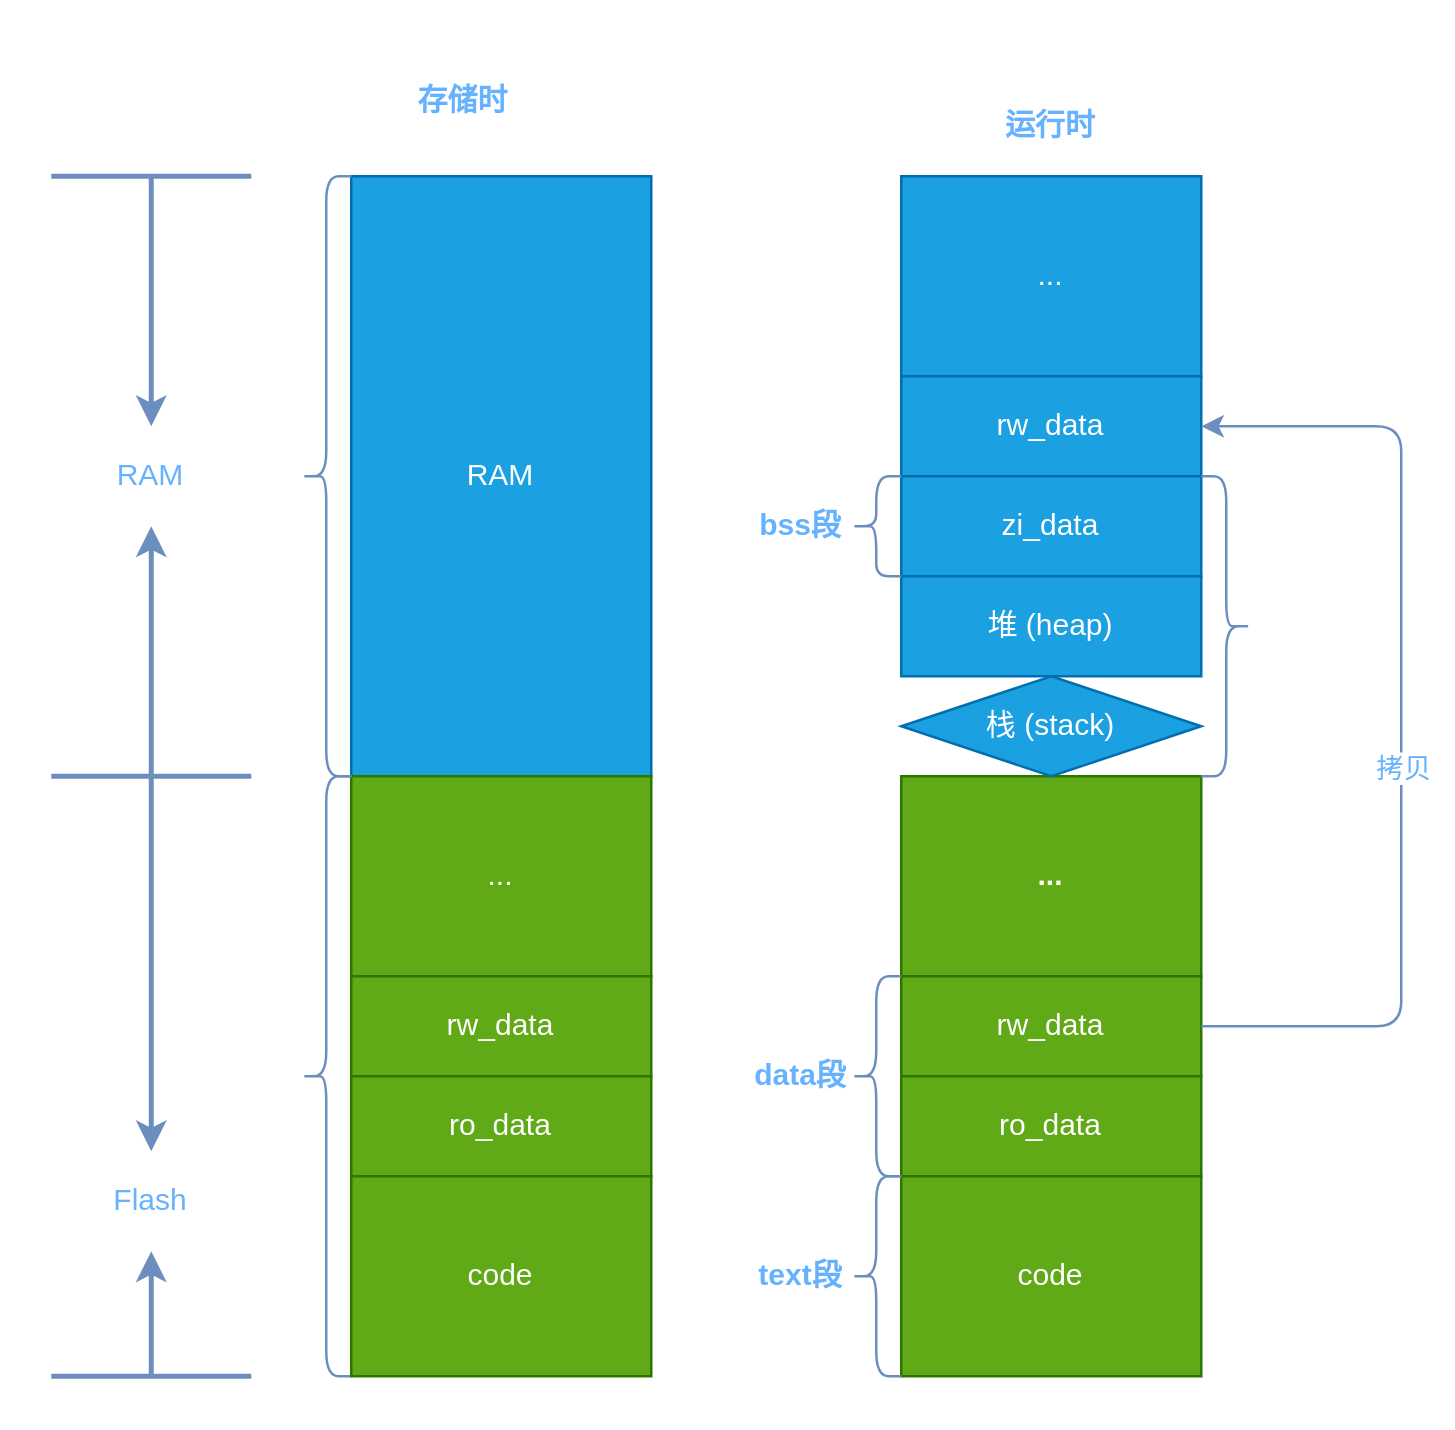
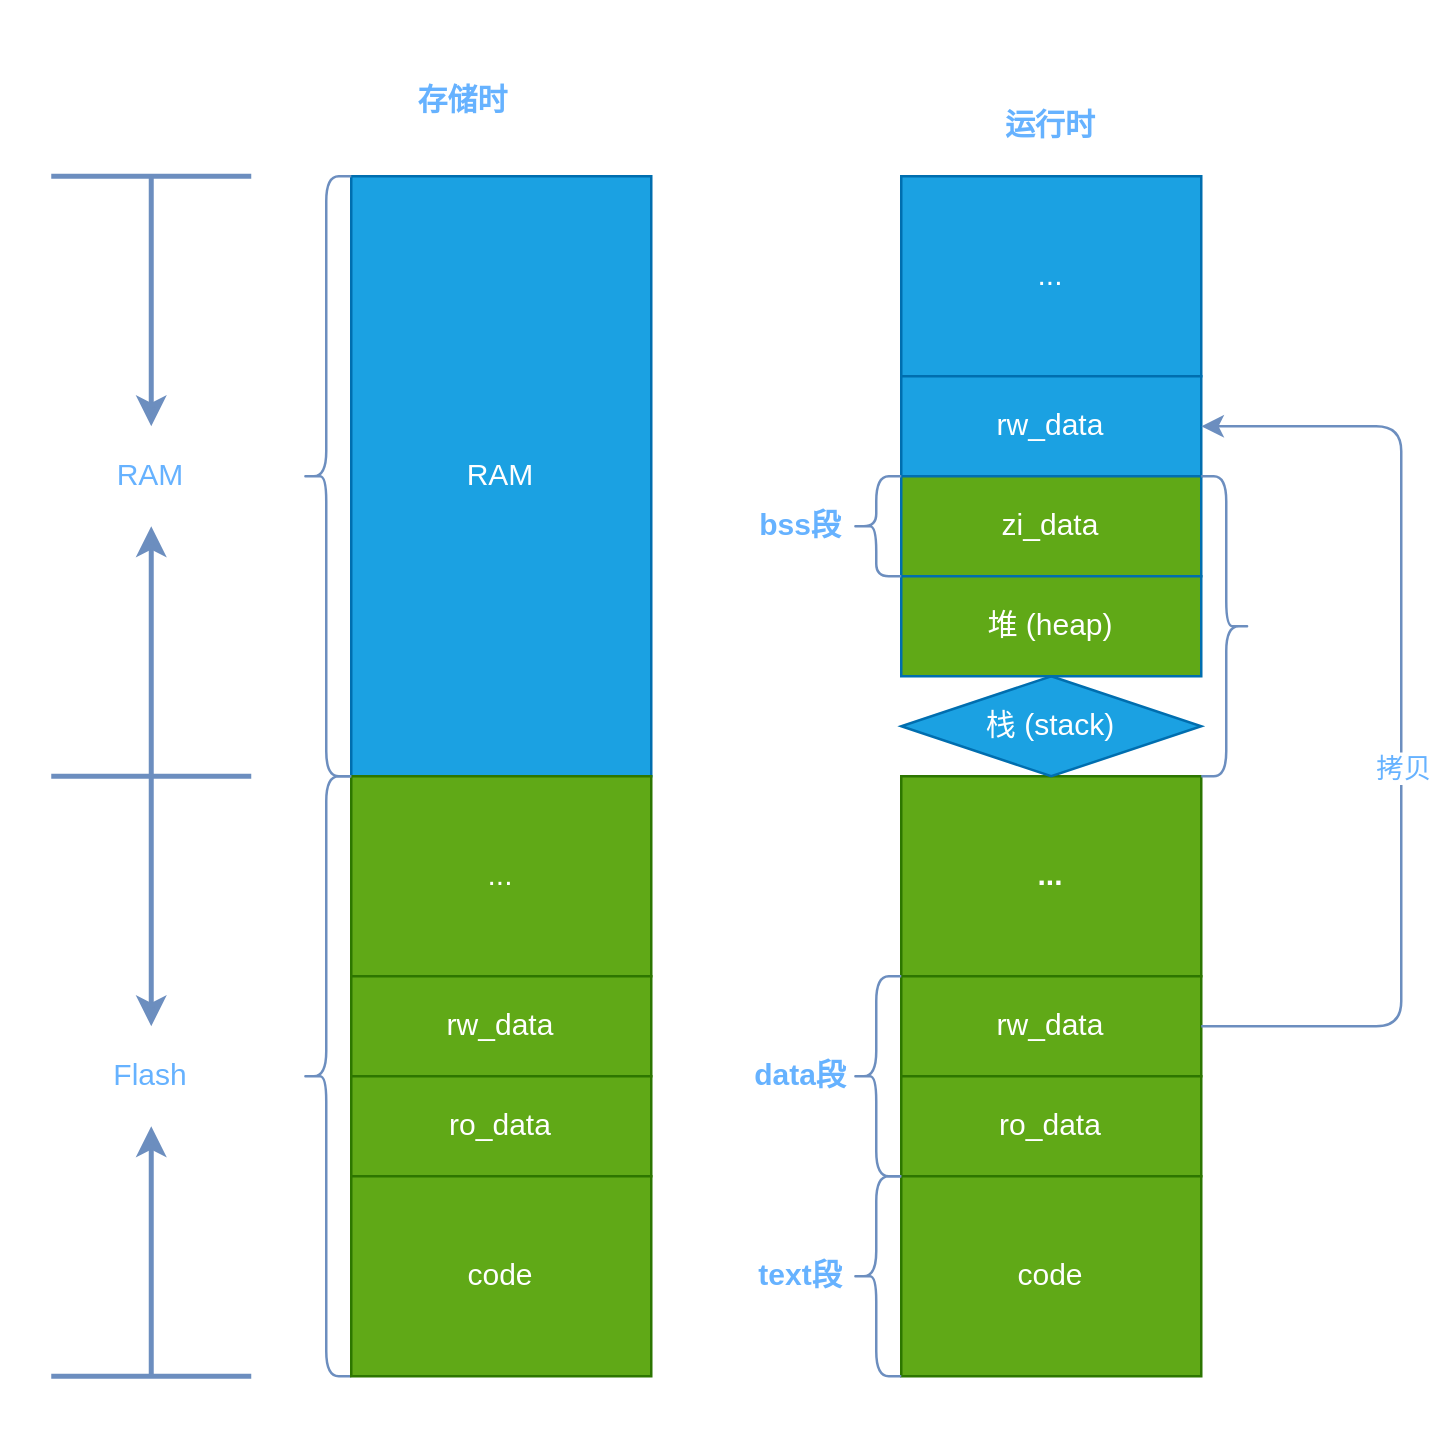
(1051, 526) -> (1051, 526)
(1051, 626) -> (1051, 626)
(151, 1201) -> (151, 1076)
